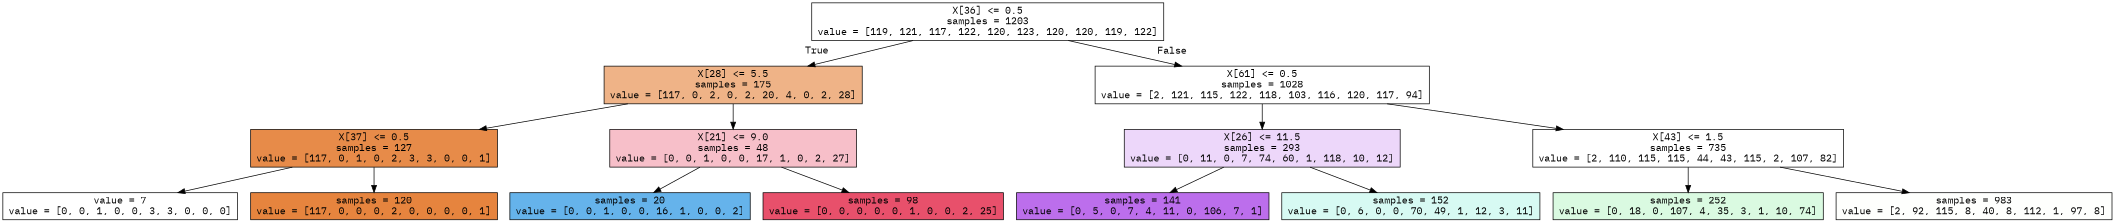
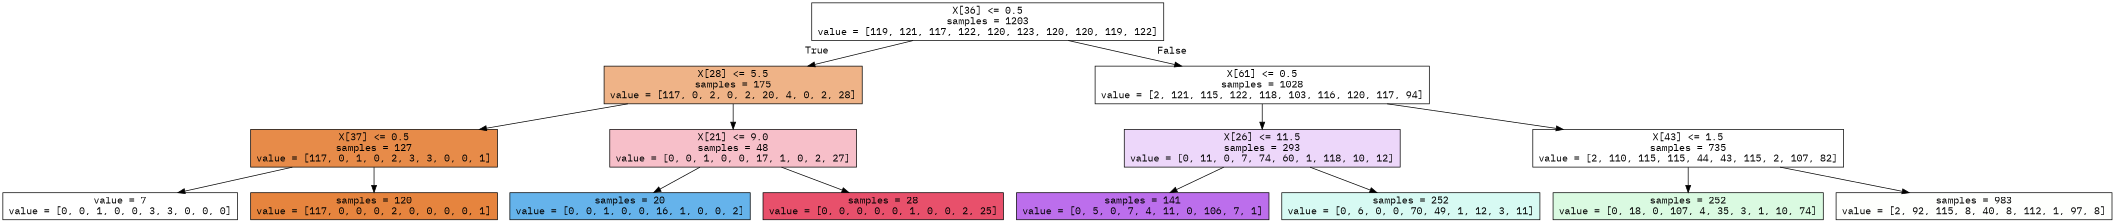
(883, 206) -> (883, 206)
(1411, 206) -> (1411, 206)
